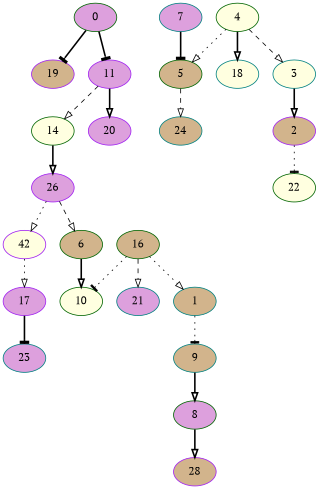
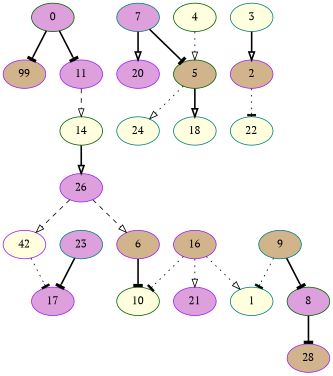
(237, 42) -> (195, 99)
(263, 43) -> none
(53, 74) -> (24, 74)
(110, 99) -> (138, 42)
(181, 99) -> (169, 100)
(181, 131) -> (138, 131)
(294, 188) -> (252, 131)
(40, 213) -> (56, 213)
(81, 245) -> (138, 245)
(138, 245) -> (195, 245)
(24, 269) -> (38, 271)
(81, 269) -> (138, 271)
(138, 269) -> (195, 269)
(138, 301) -> (195, 301)
(195, 301) -> (252, 301)
(24, 328) -> (68, 271)
(195, 328) -> (267, 271)
(195, 383) -> (293, 271)
(195, 439) -> (308, 328)
